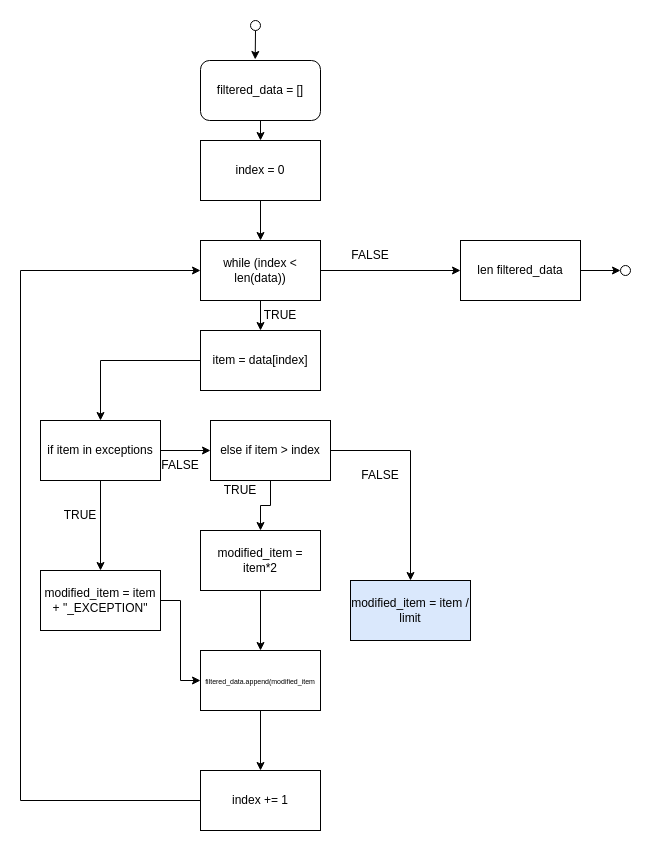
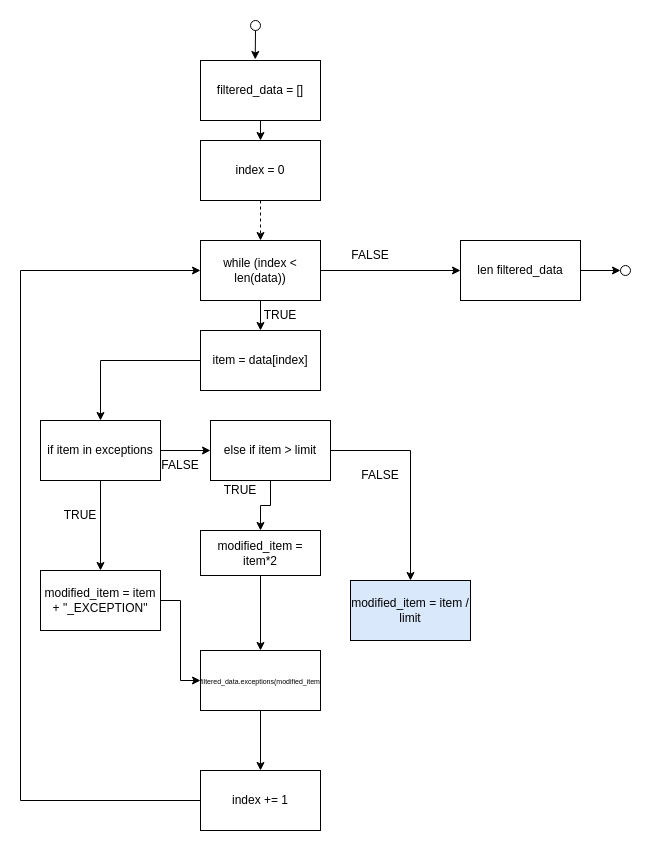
(261, 91) -> (261, 91)
(261, 217) -> (261, 217)
(271, 451) -> (271, 451)
(261, 561) -> (261, 553)
(261, 681) -> (261, 681)
